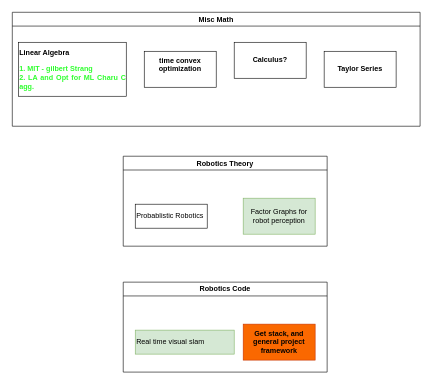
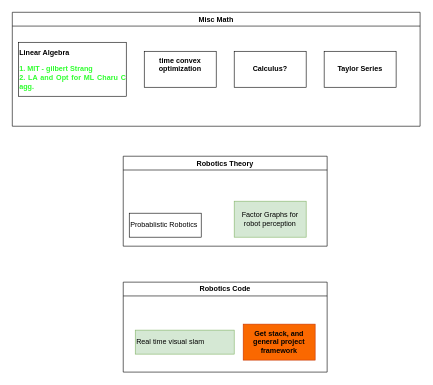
(270, 60) -> (270, 69)
(171, 216) -> (165, 225)
(279, 216) -> (270, 219)
